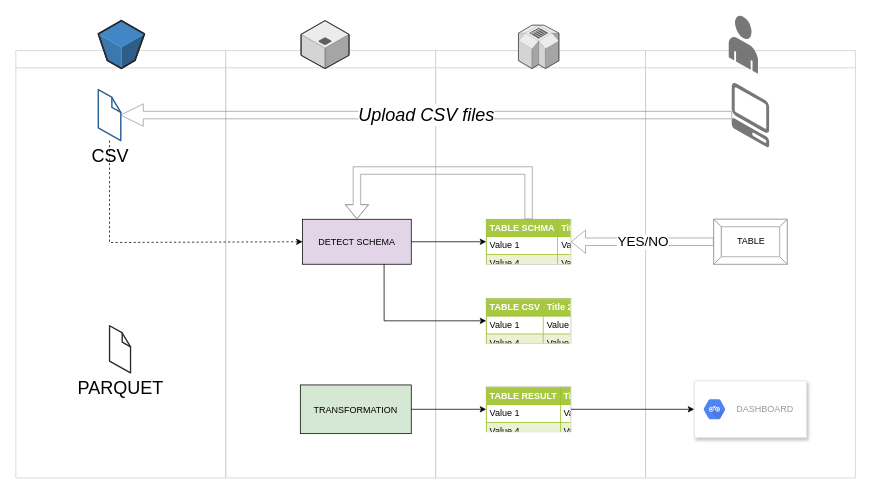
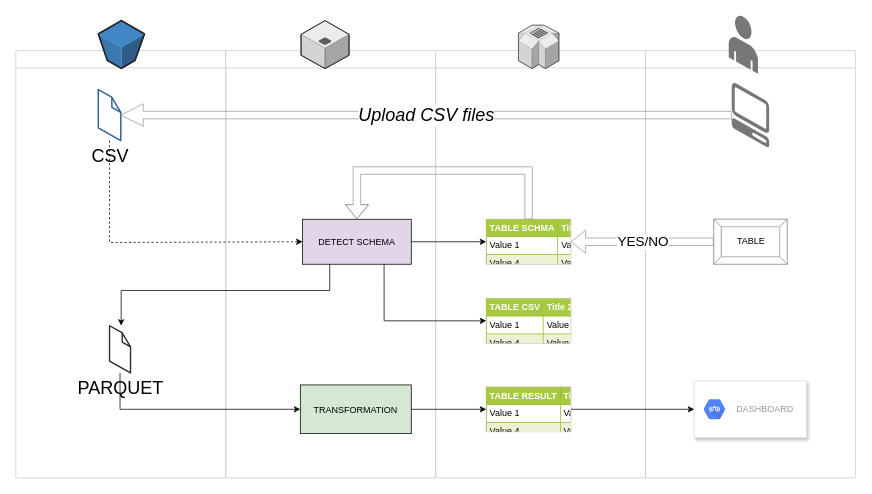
none -> (239, 291)
none -> (206, 410)
